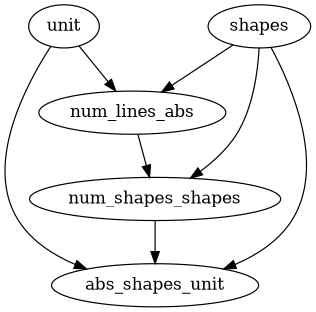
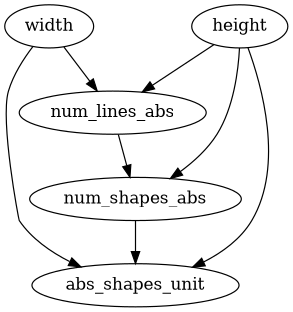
(64, 26) -> (49, 26)
(259, 26) -> (240, 26)
(155, 199) -> (136, 199)
